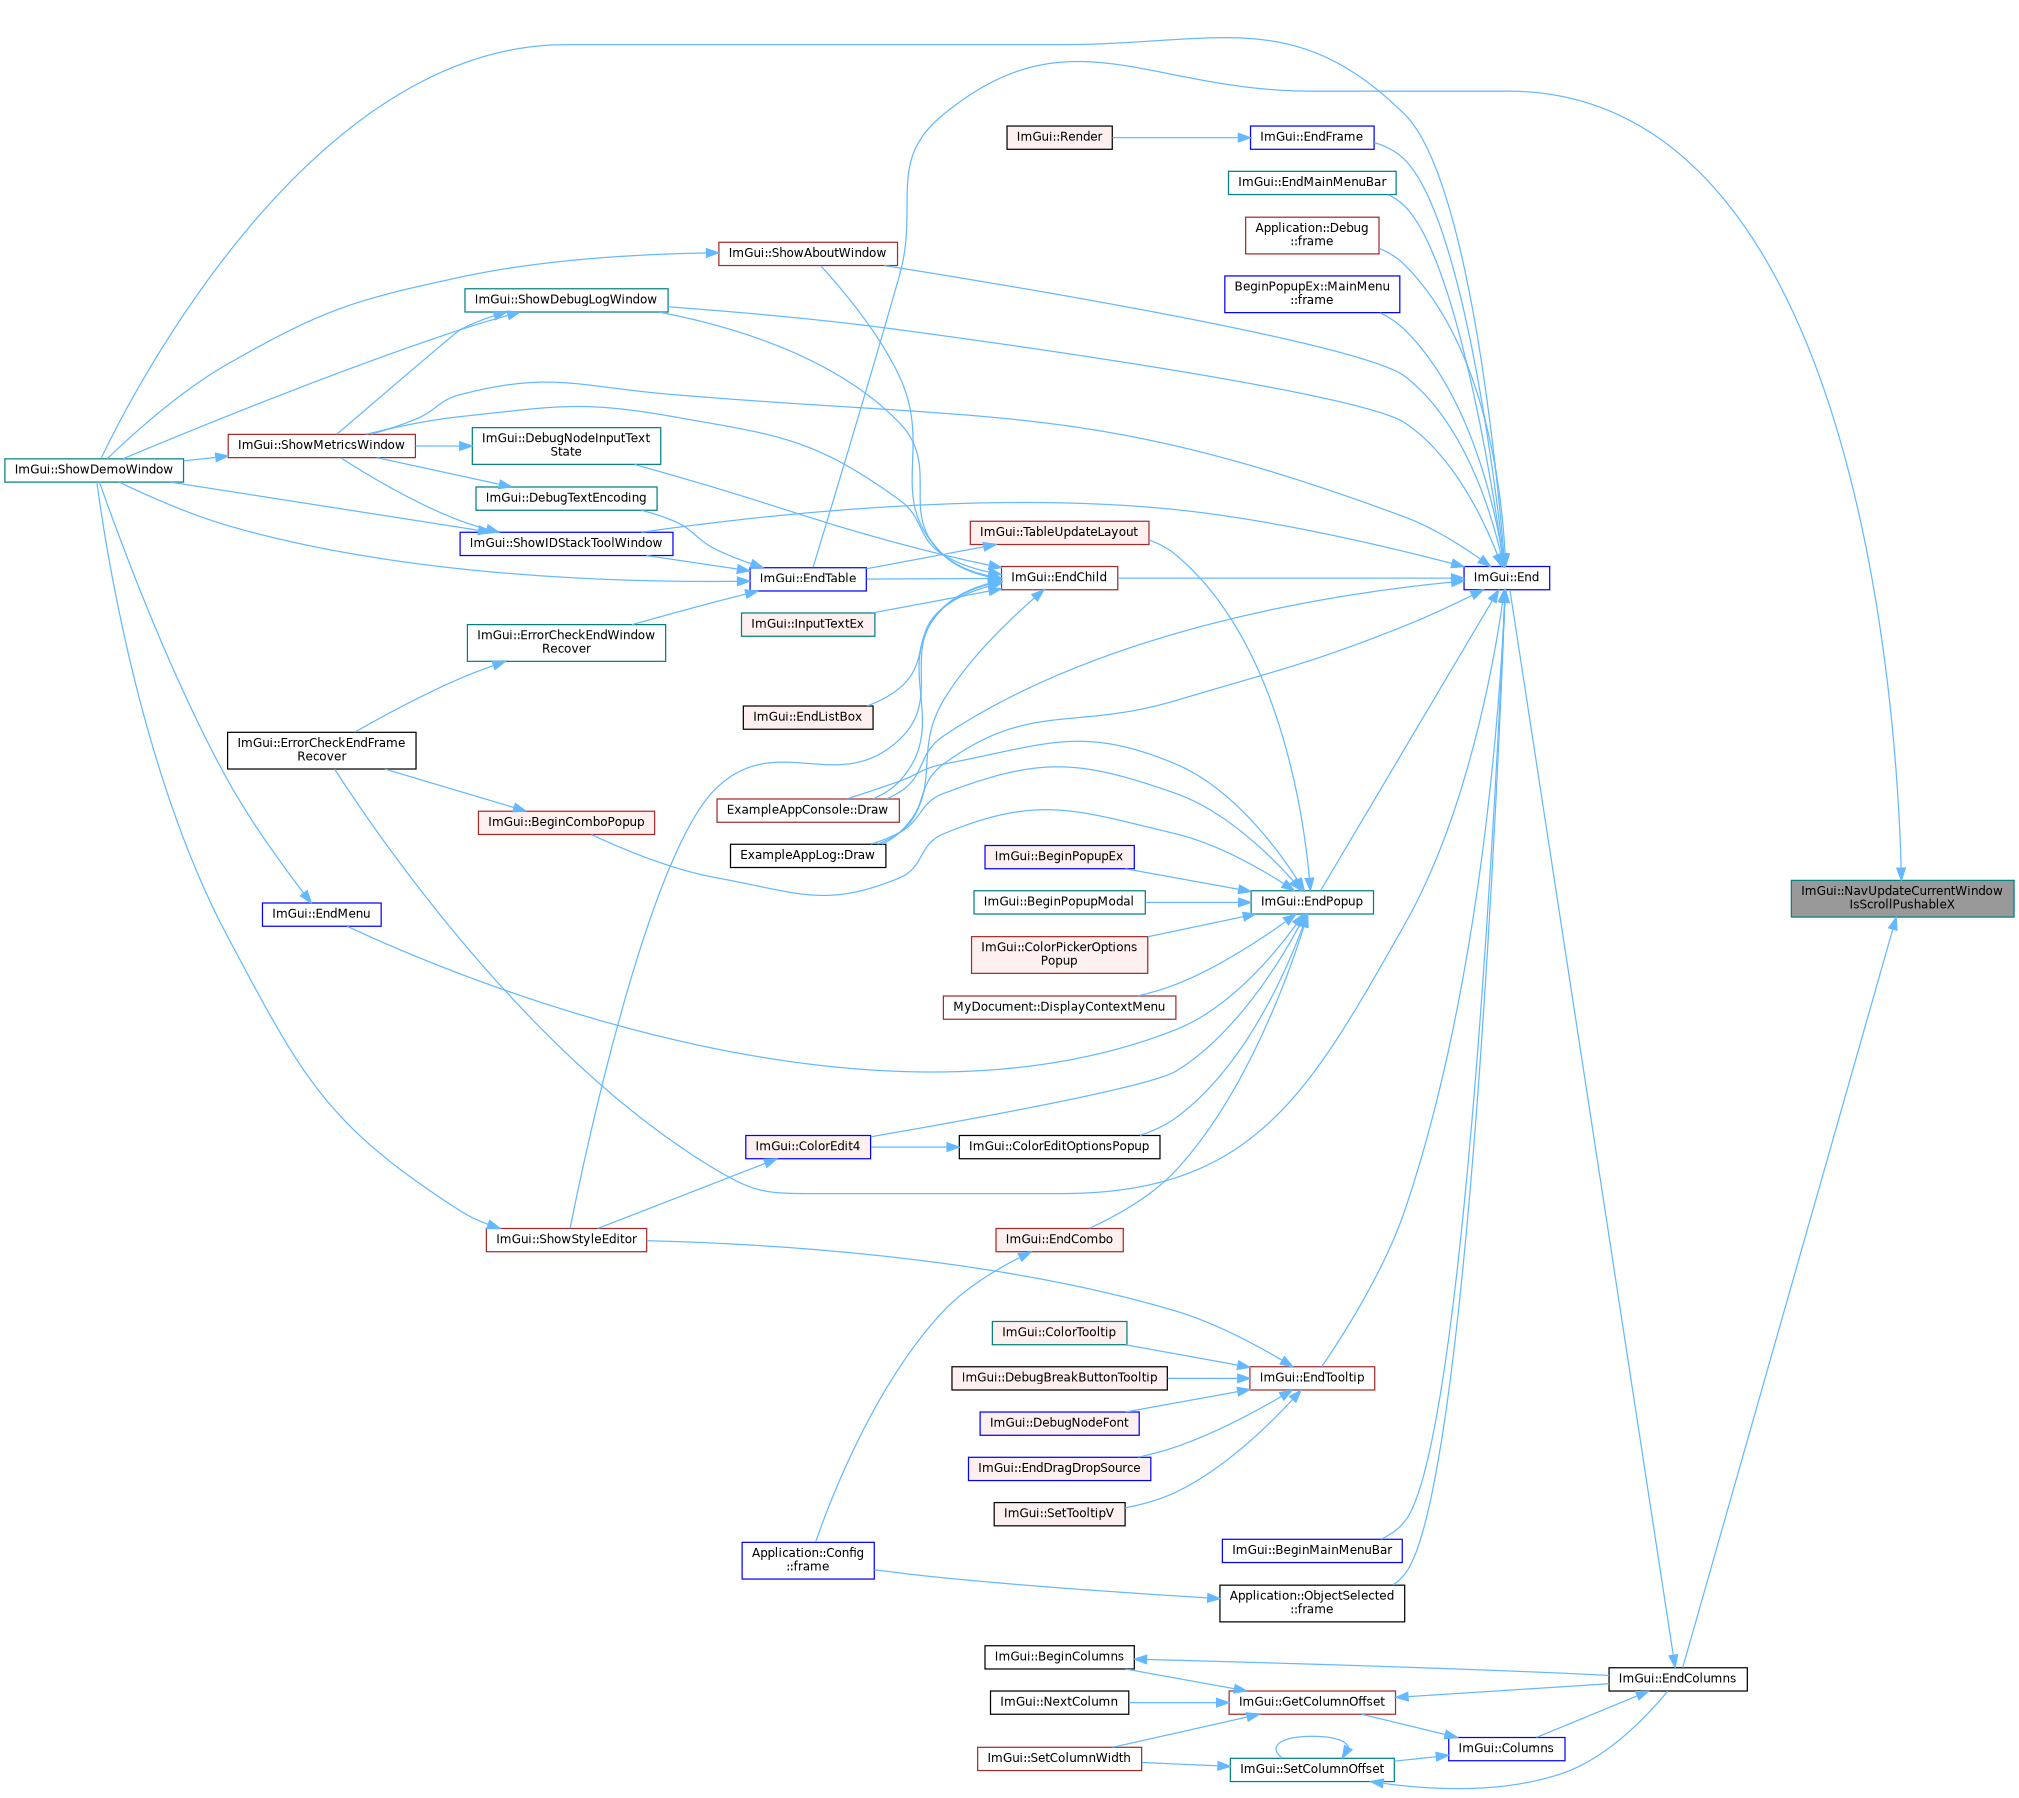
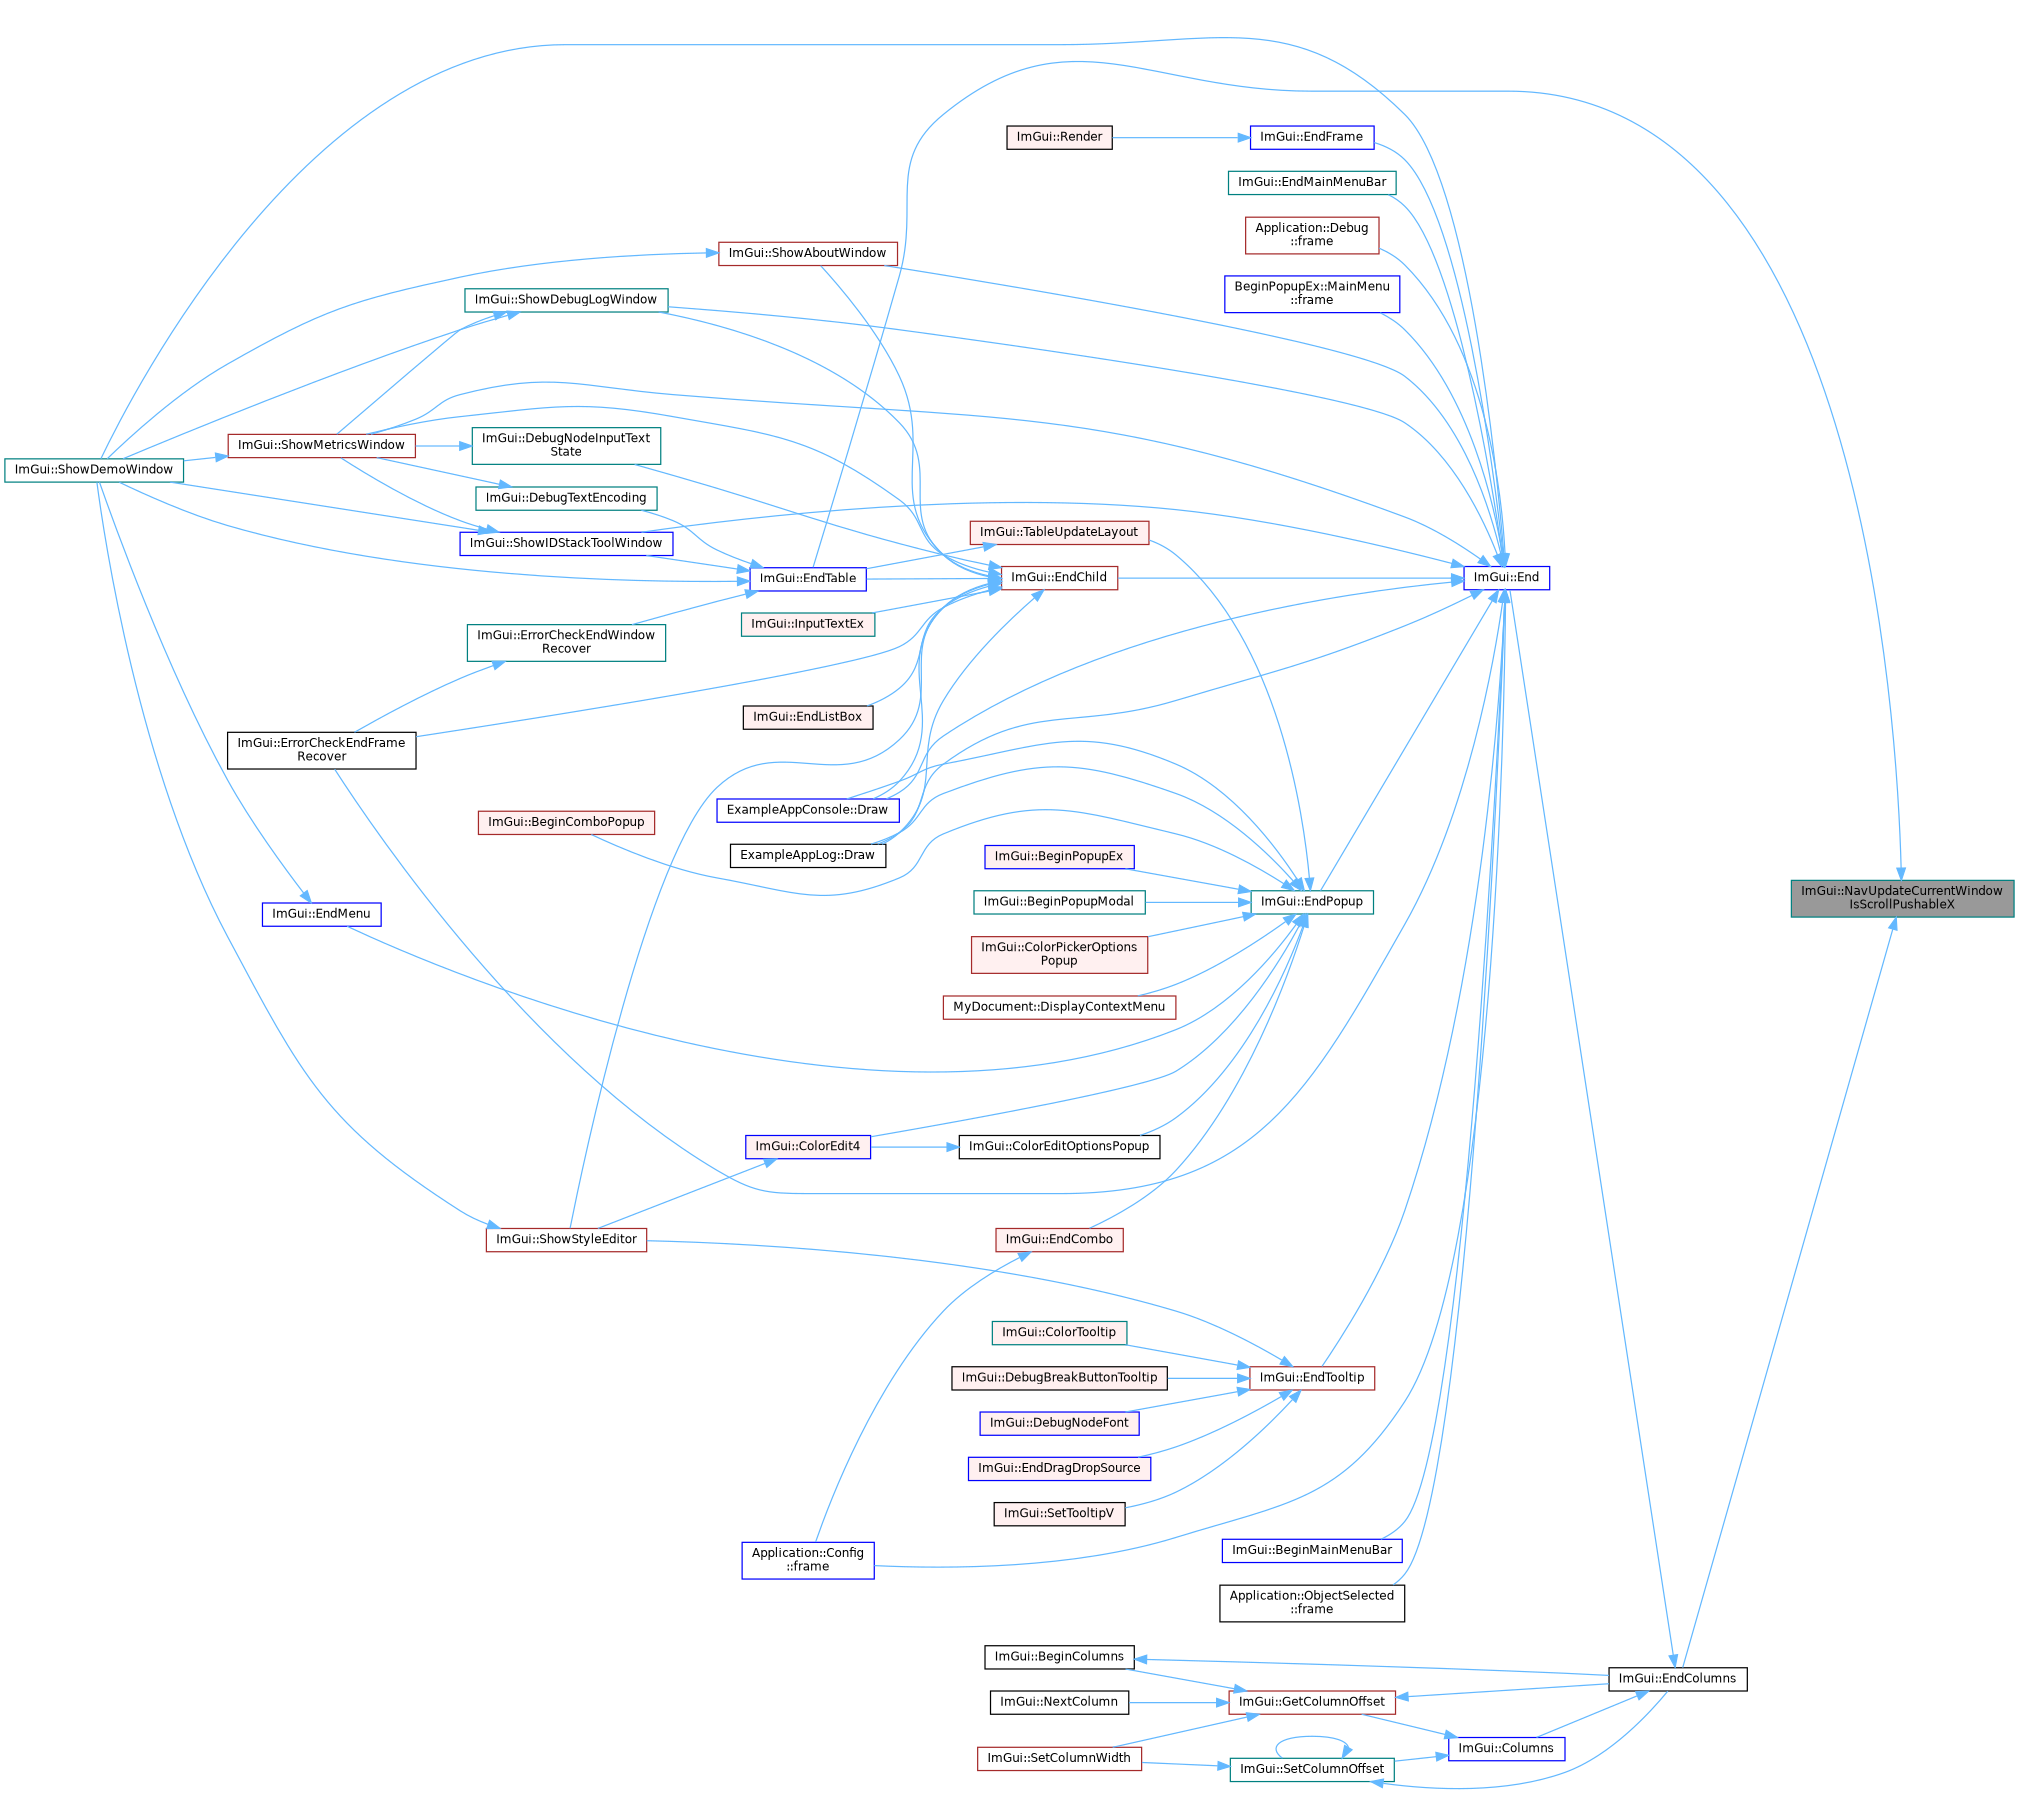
(449, 788) -> (713, 688)
(808, 811) -> (808, 811)
(1041, 1586) -> (1444, 1293)
